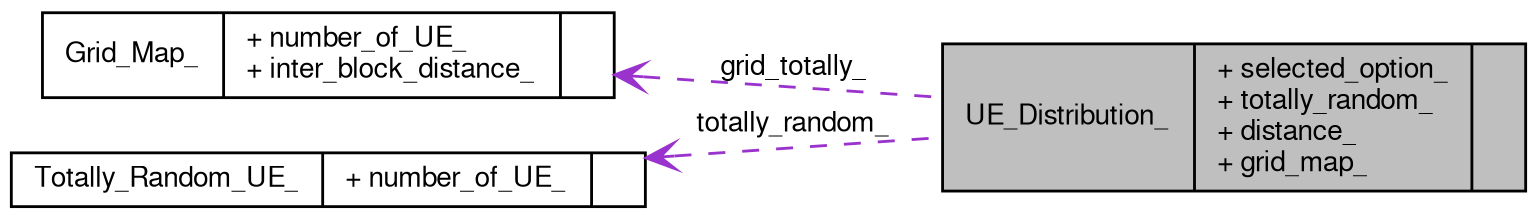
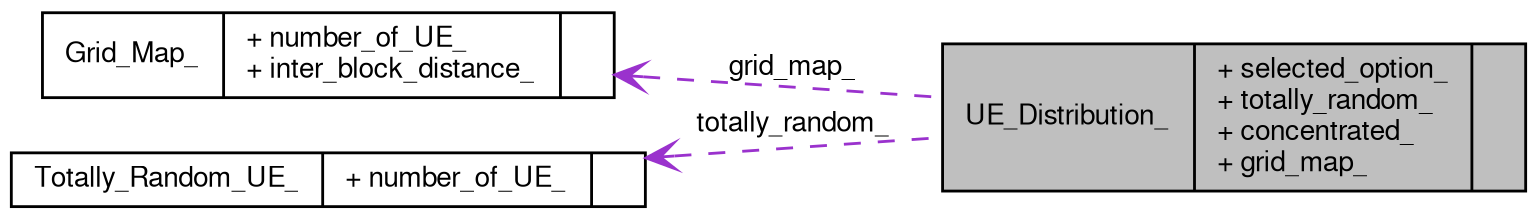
(794, 68) -> (794, 68)
(1288, 132) -> (1316, 132)
